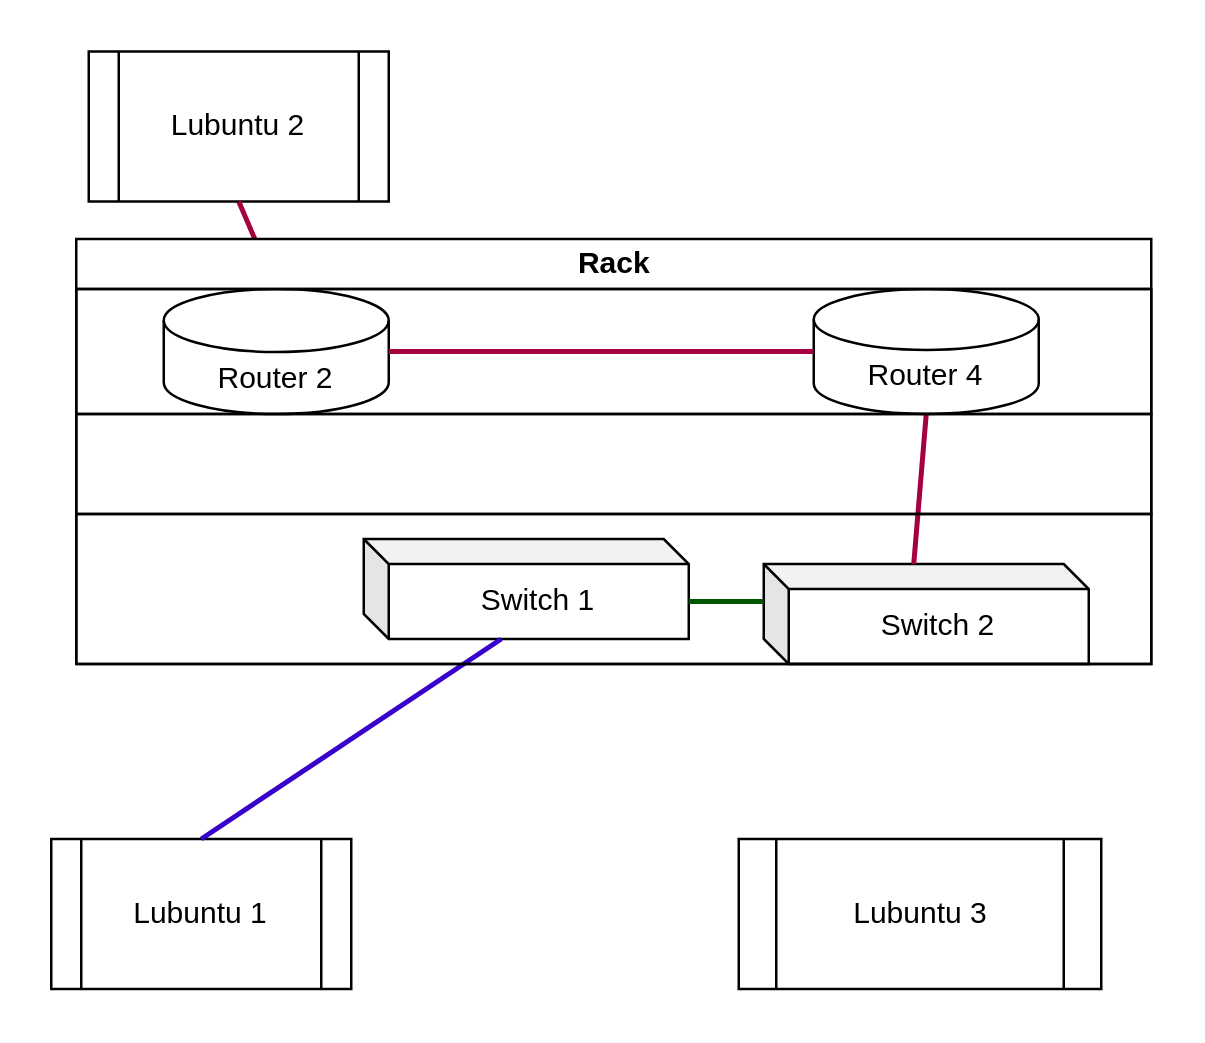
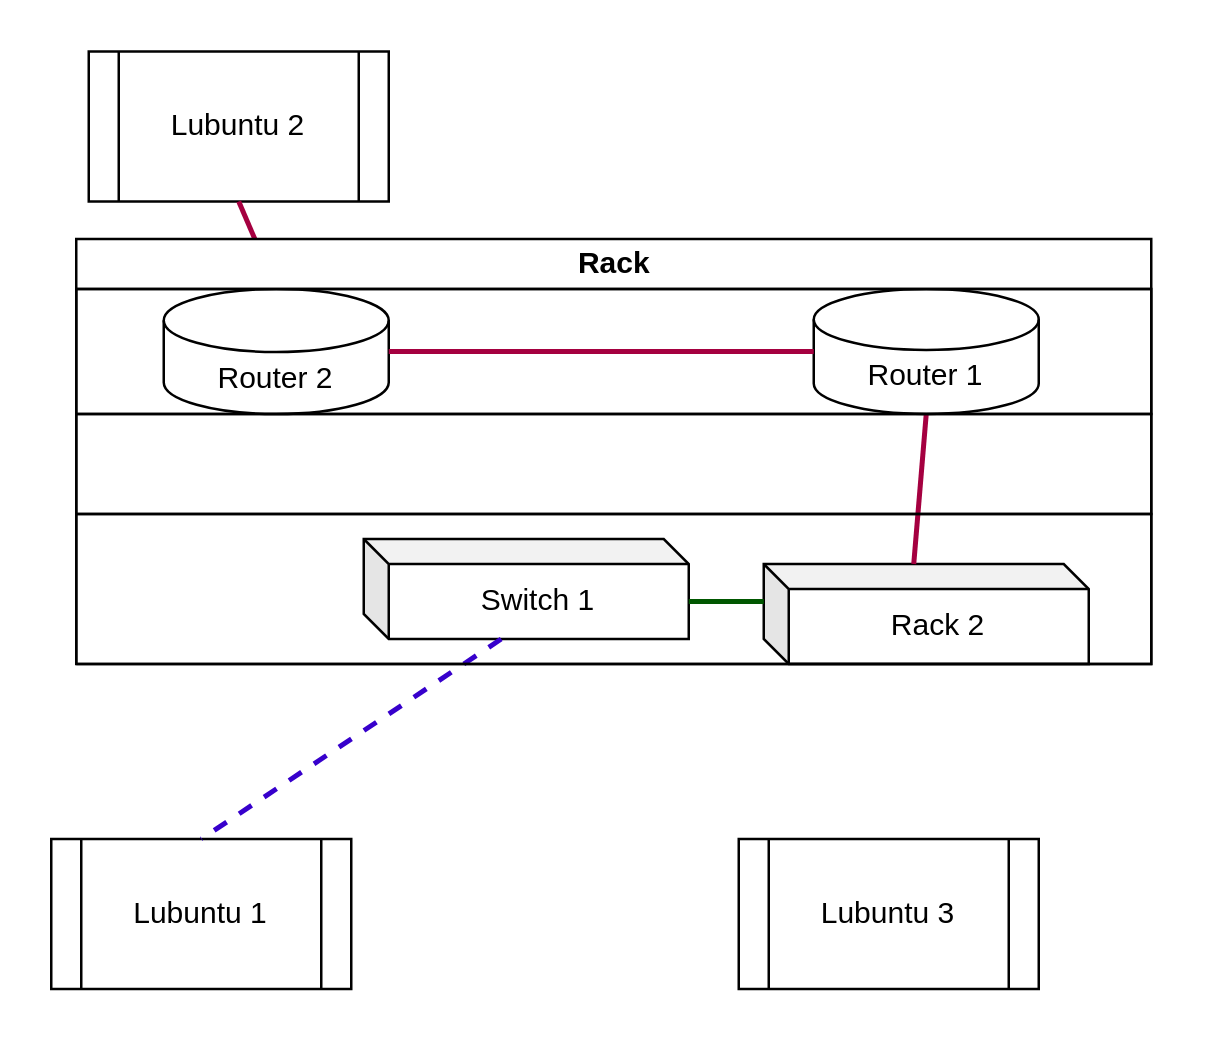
(926, 376) -> (926, 376)
(939, 626) -> (939, 626)
(358, 734) -> (358, 734)
(920, 914) -> (889, 914)
